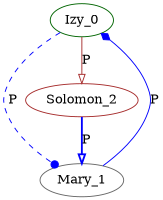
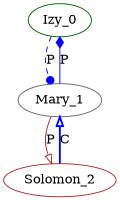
(82, 56) -> (46, 136)
(86, 140) -> (65, 140)
